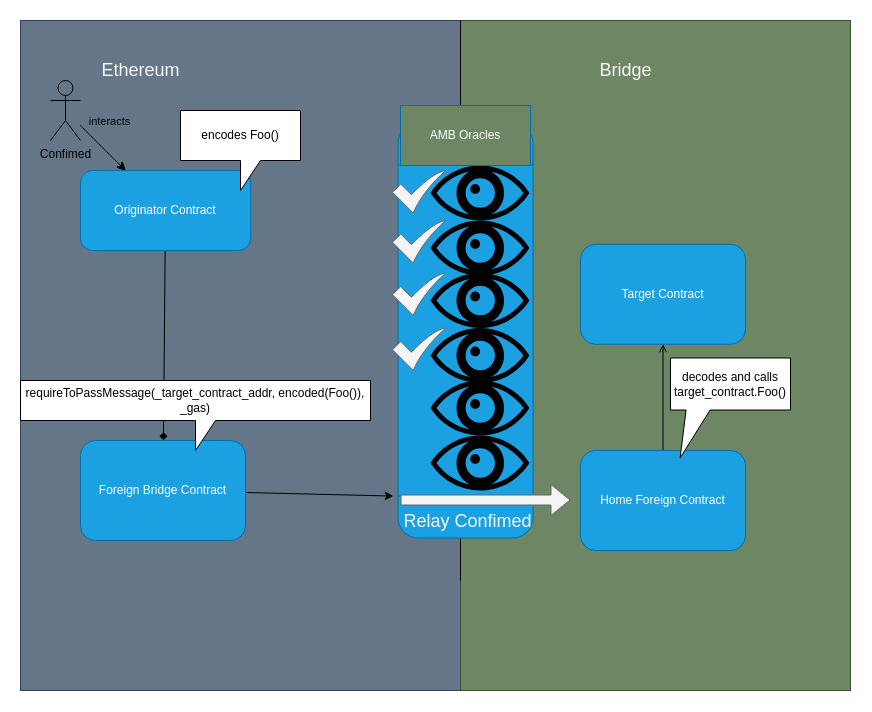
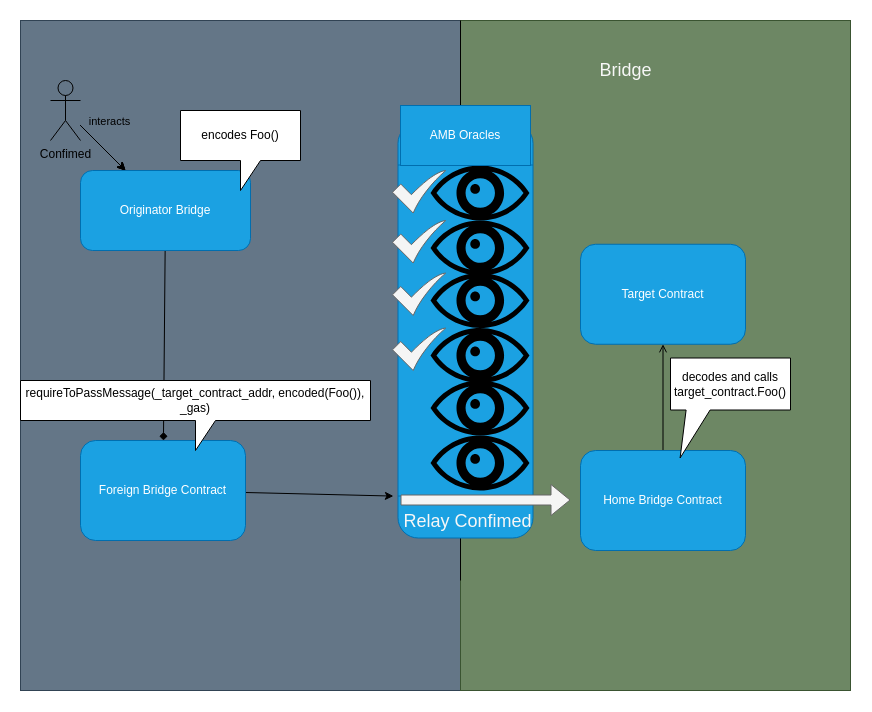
(141, 71) -> none
(466, 136) -> (466, 136)
(166, 211) -> (166, 211)
(663, 501) -> (663, 501)
